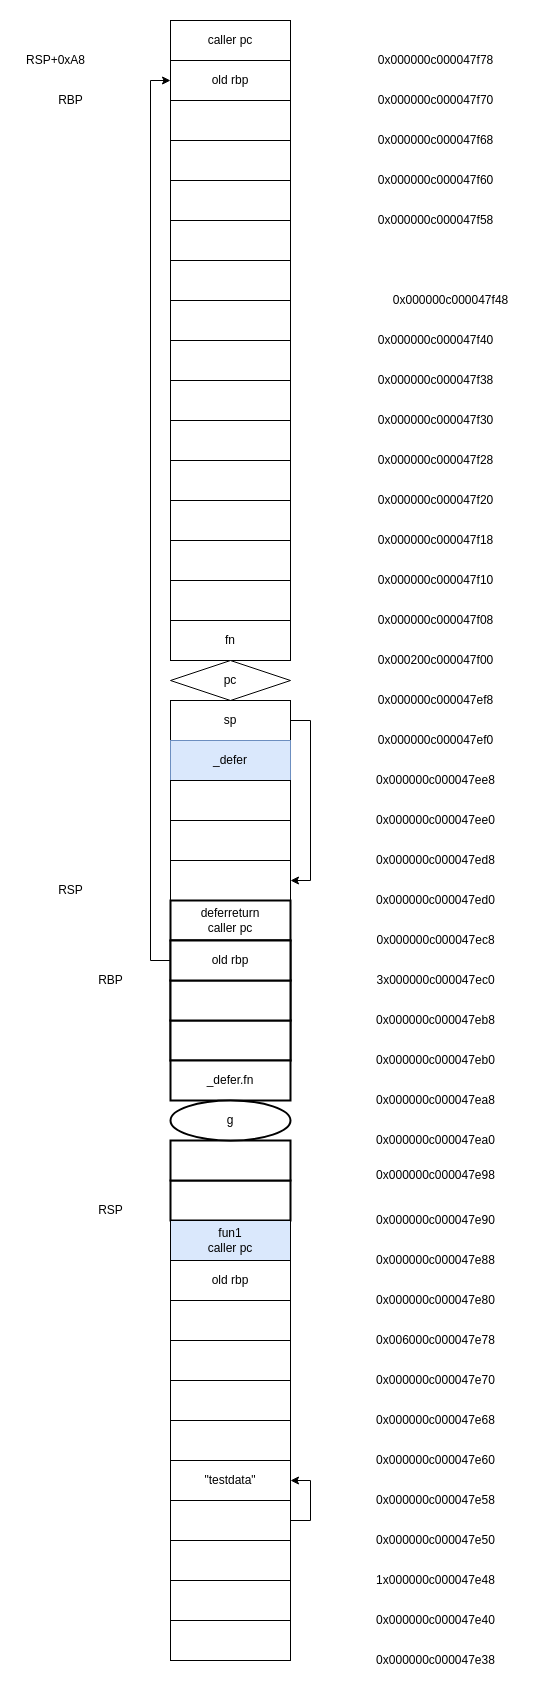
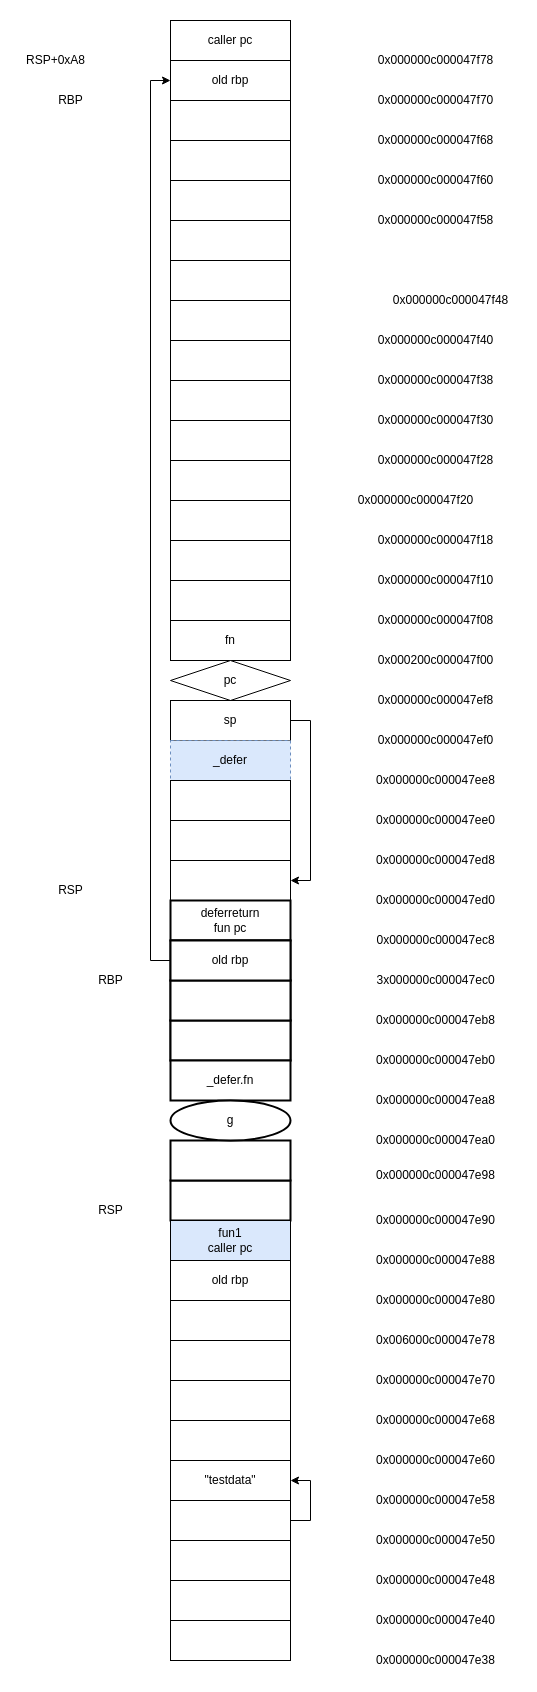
(436, 501) -> (416, 501)
(231, 761) -> (231, 761)
(231, 921) -> (231, 921)
(436, 1581) -> (436, 1581)
